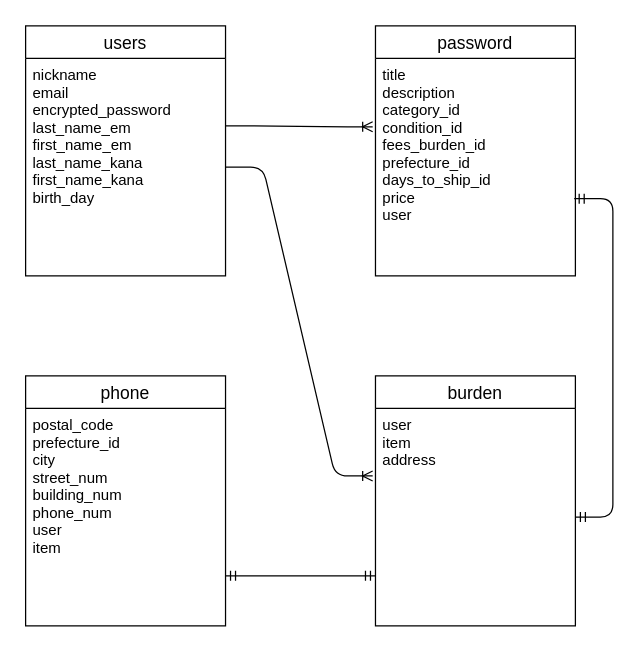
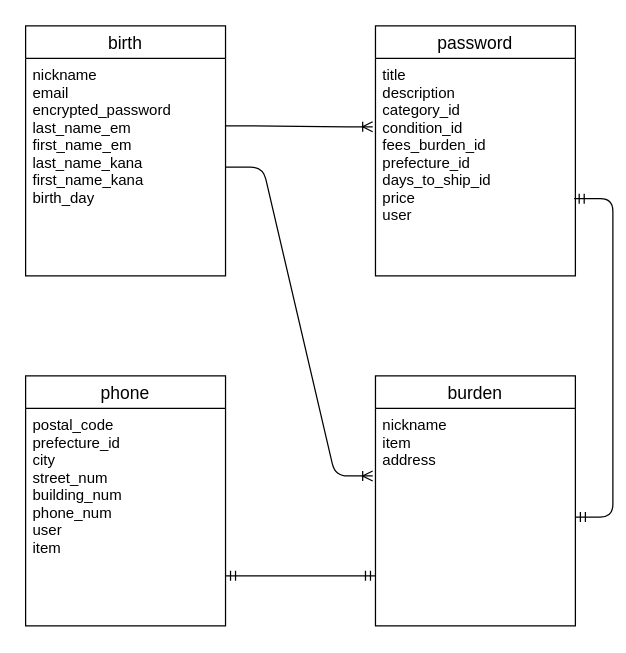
(125, 43) -> (125, 43)
(399, 425) -> (414, 425)
